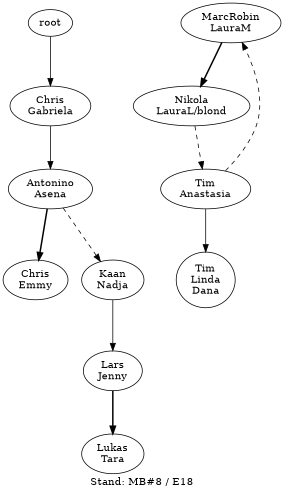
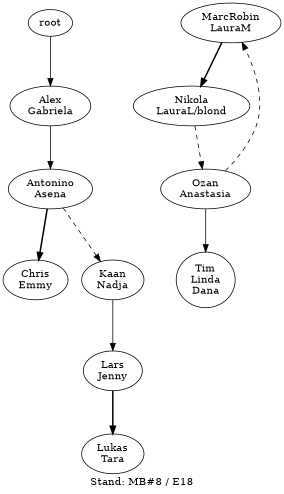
(50, 106) -> (50, 106)
(206, 189) -> (206, 189)
